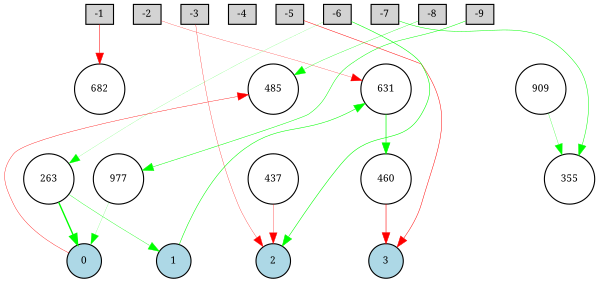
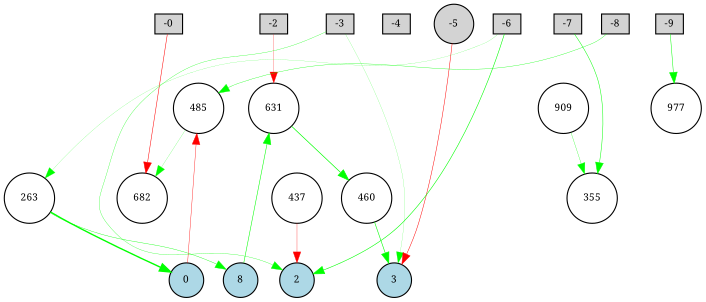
(100, 14) -> (169, 24)
(290, 14) -> (454, 24)
(216, 134) -> (114, 149)
none -> (393, 139)
none -> (173, 148)
(386, 218) -> (378, 234)
(100, 223) -> none
(174, 261) -> (241, 280)
